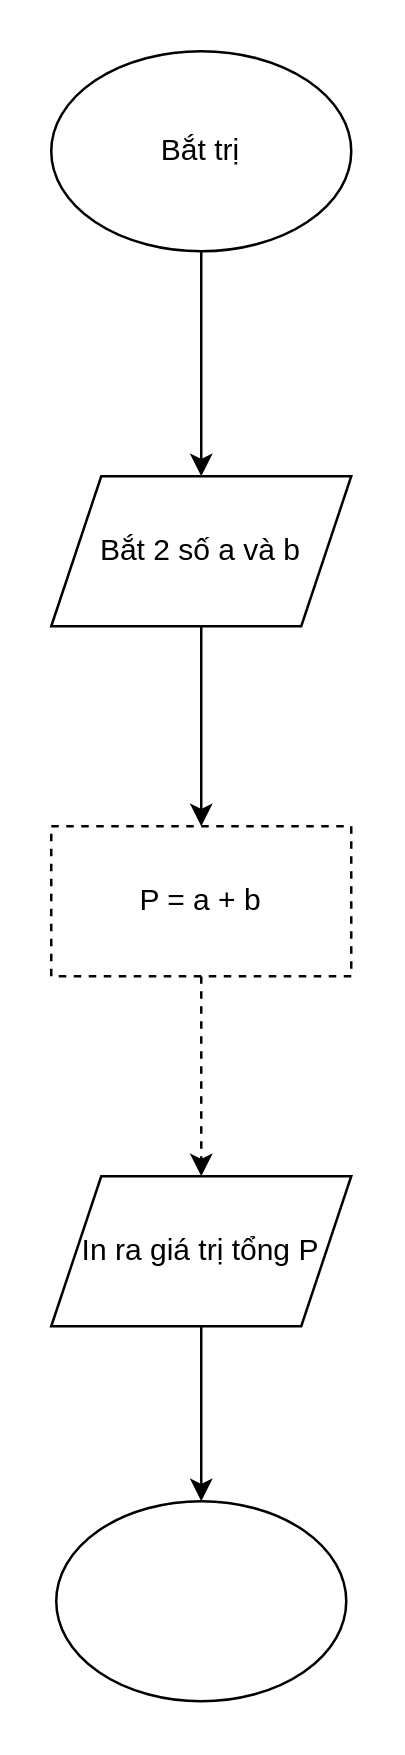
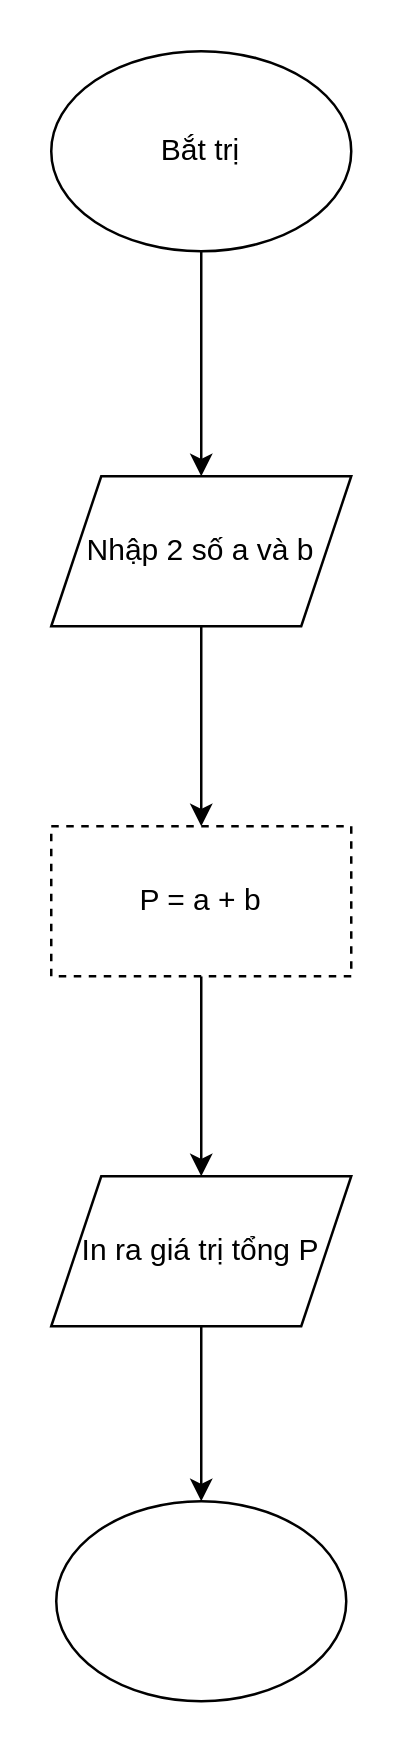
(201, 551) -> (201, 551)
(201, 1067) -> (201, 1067)
